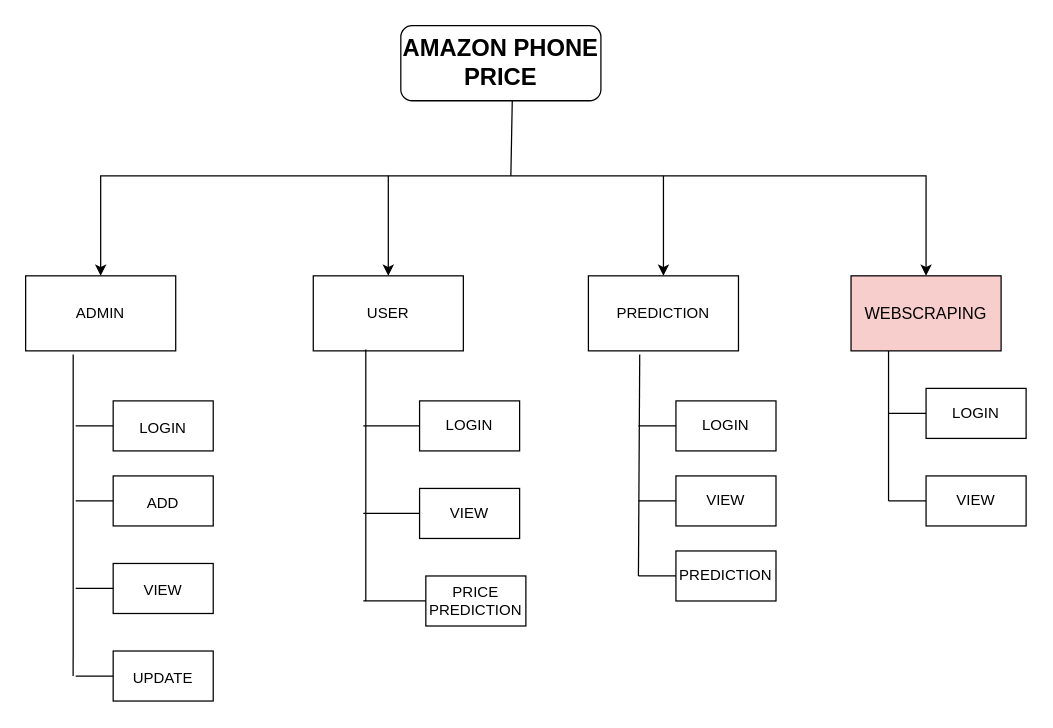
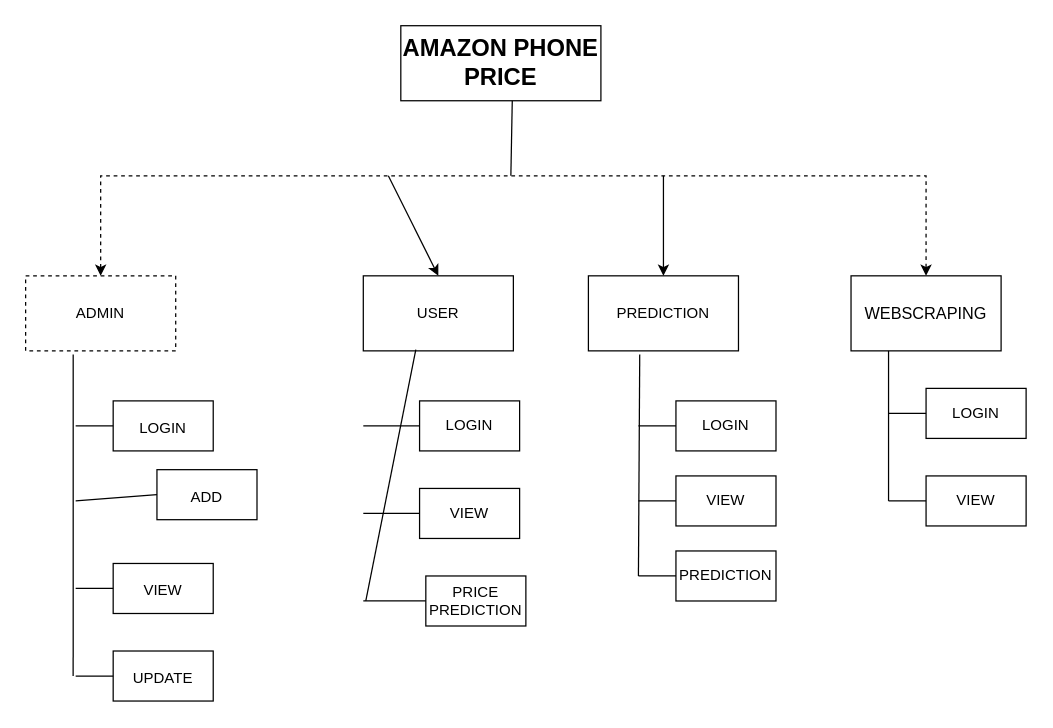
(501, 63) -> (501, 63)
(513, 176) -> (513, 176)
(101, 313) -> (101, 313)
(388, 313) -> (438, 313)
(926, 313) -> (926, 313)
(163, 501) -> (207, 494)
